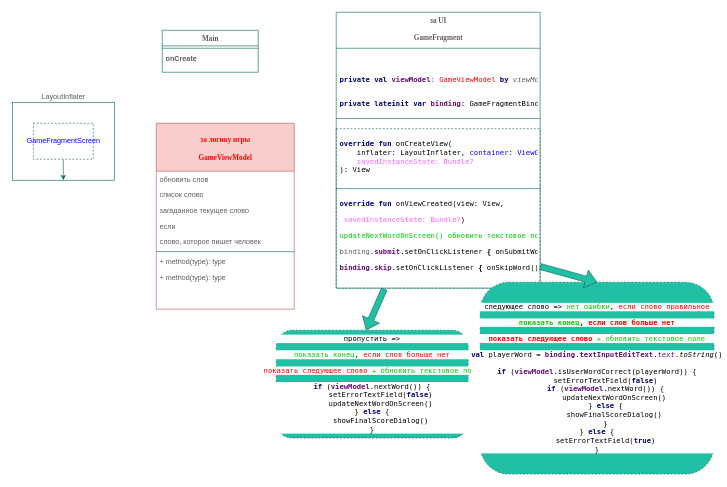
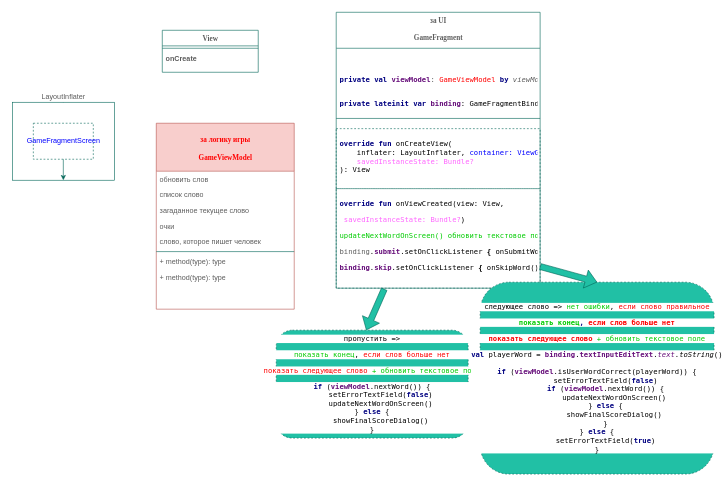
(211, 39) -> (211, 39)
(168, 227) -> (168, 227)
